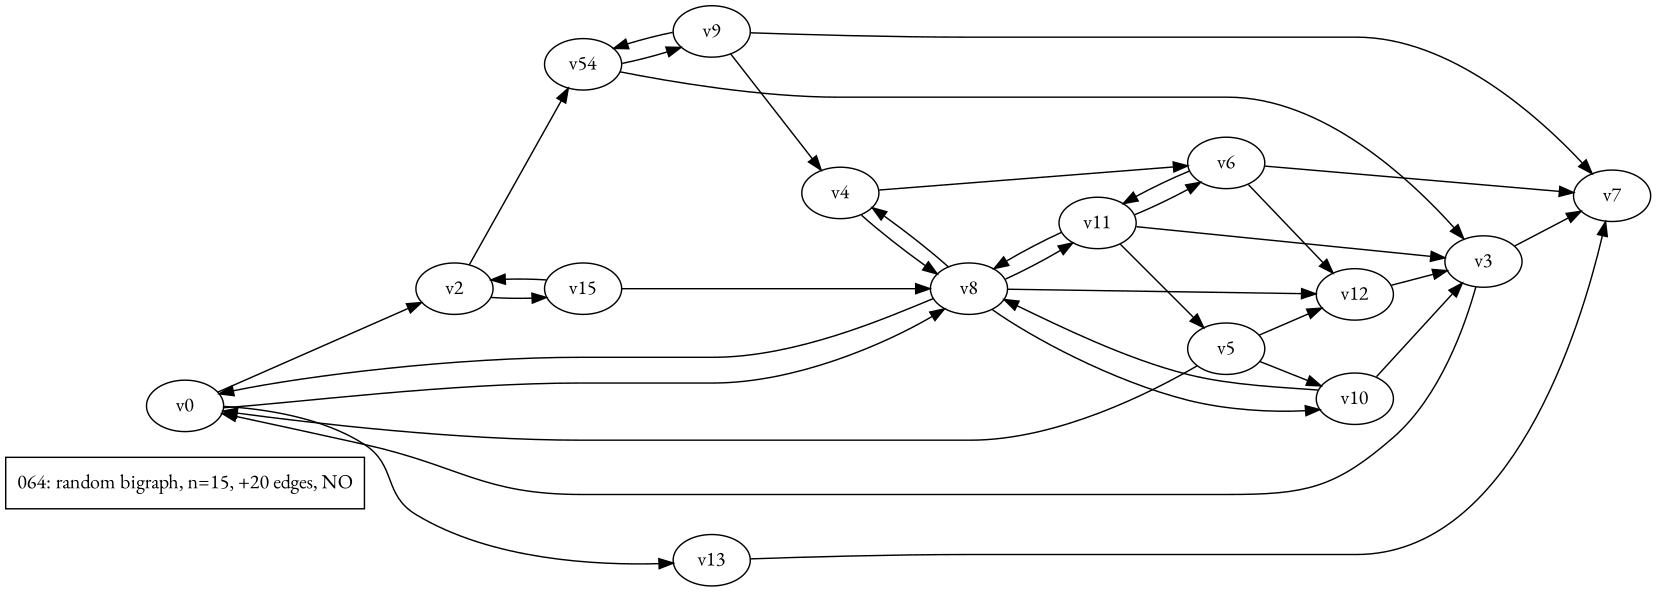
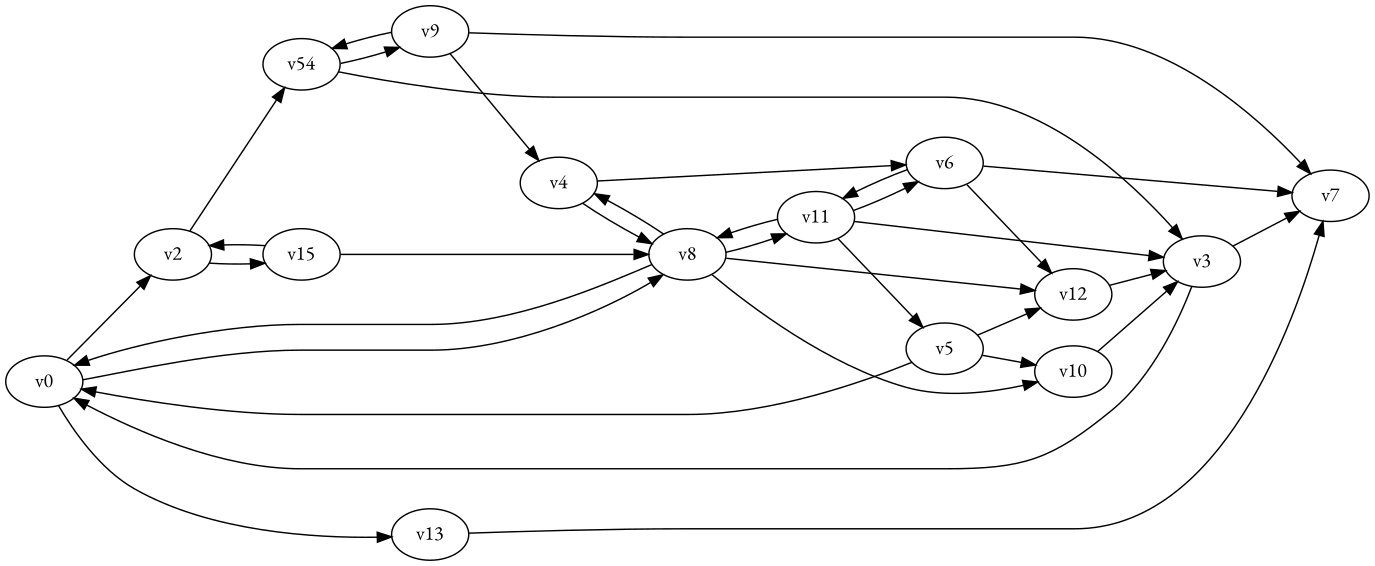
(1162, 367) -> none
(185, 483) -> none
